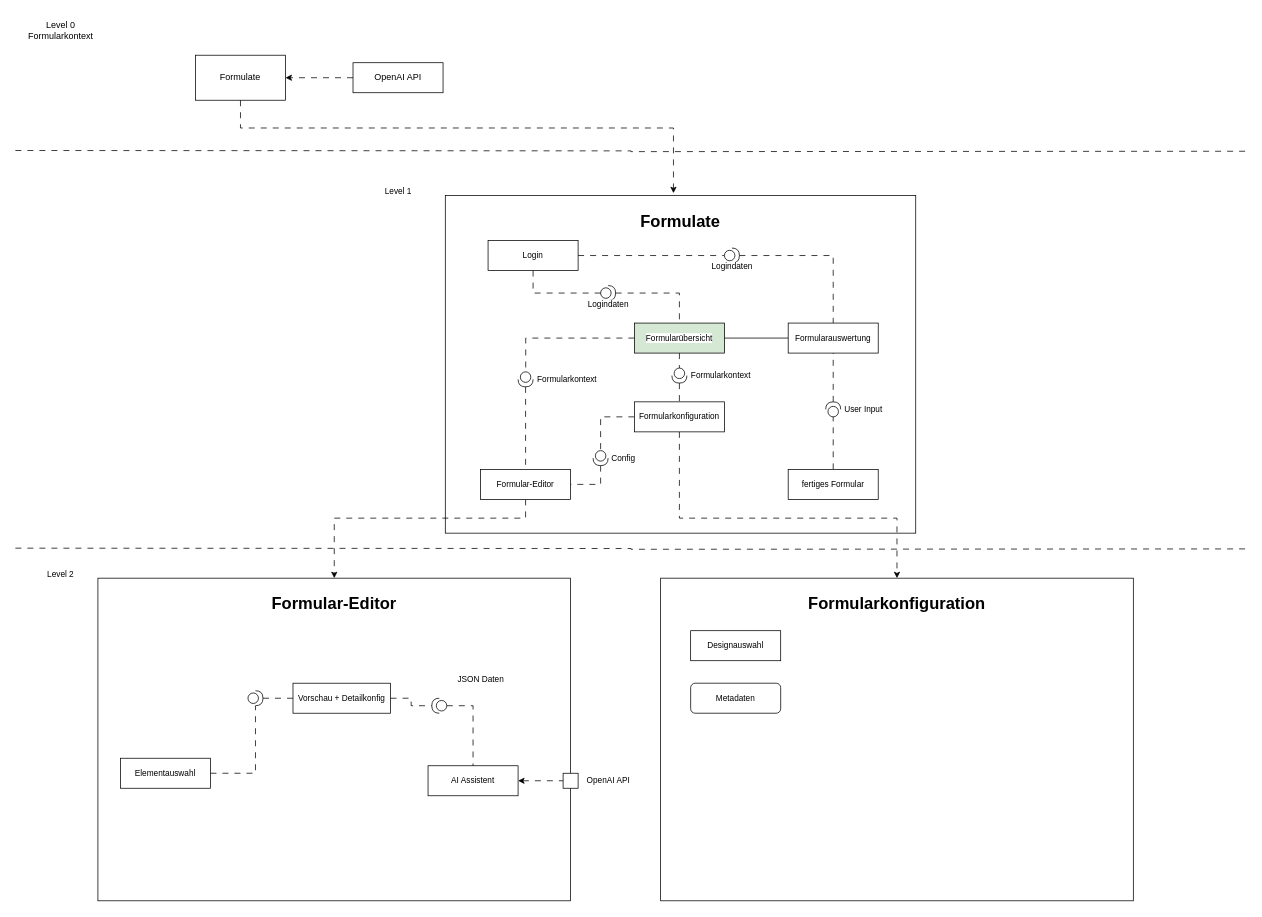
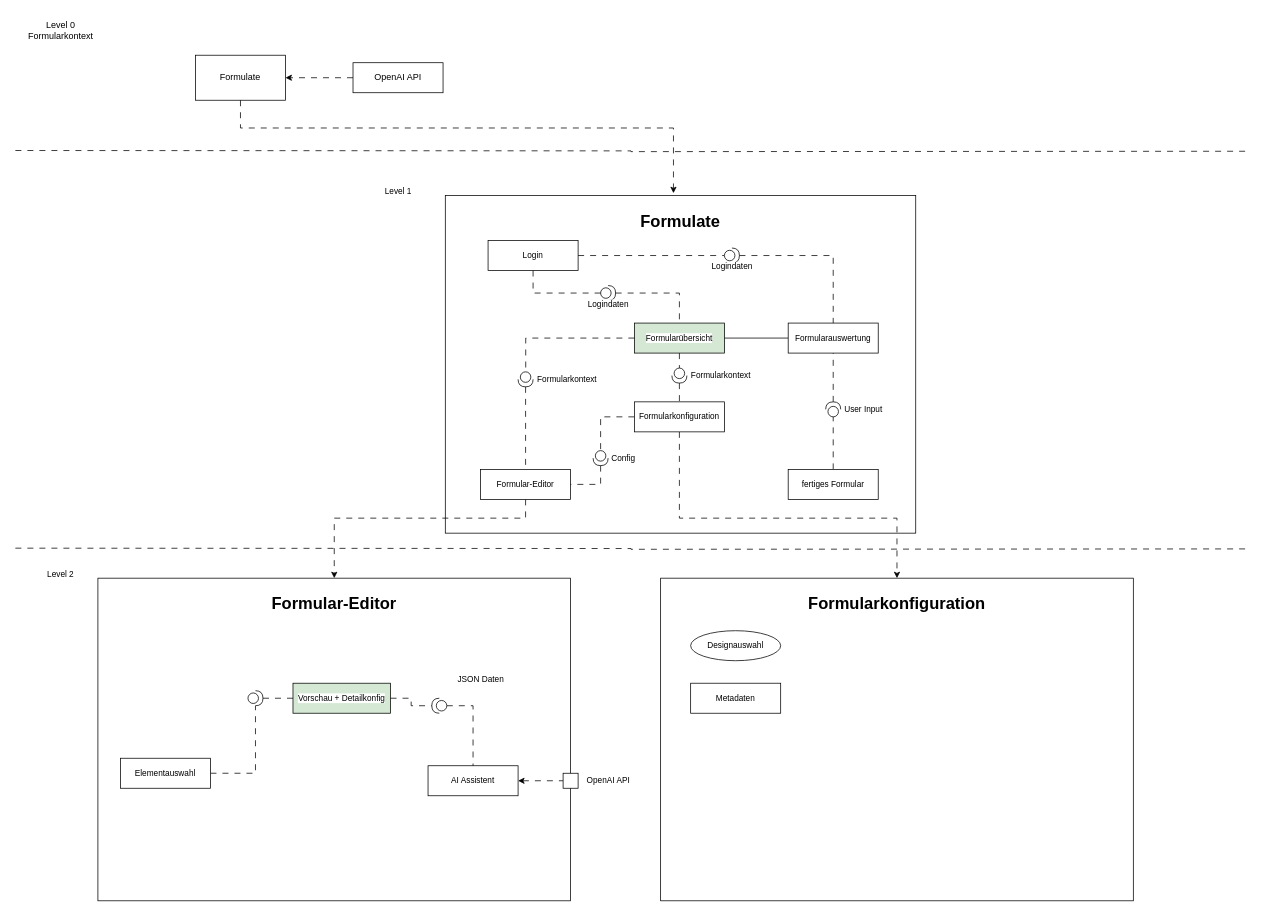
(735, 645) -> (735, 645)
(342, 698) -> (342, 698)
(735, 698) -> (735, 698)
